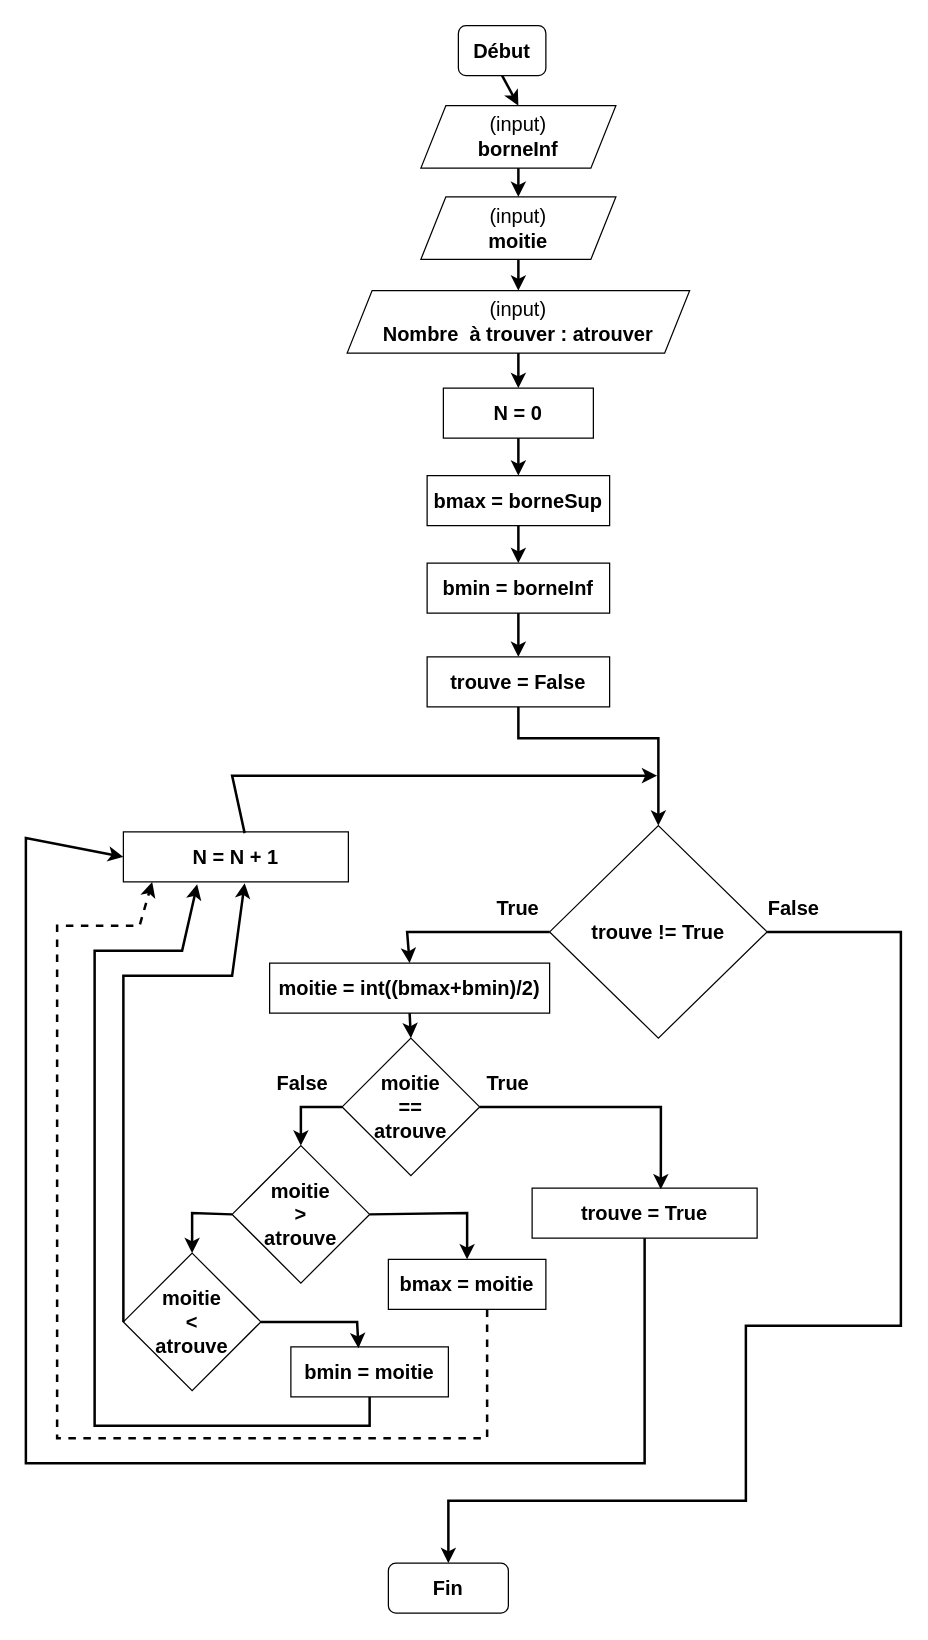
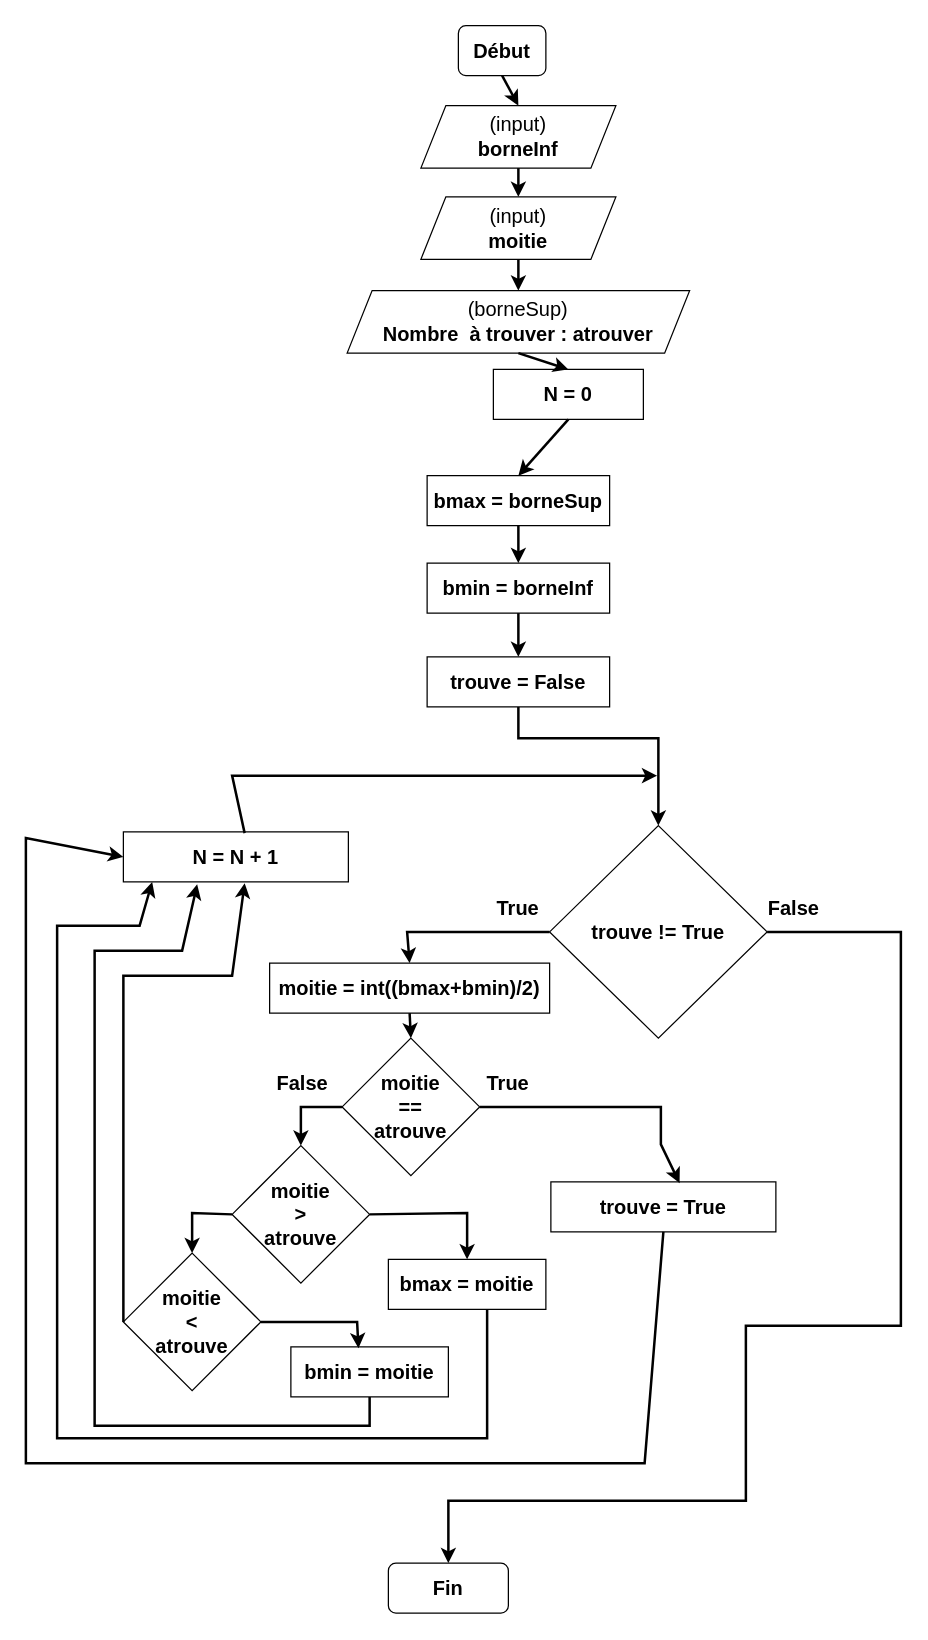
(518, 322) -> (518, 322)
(518, 413) -> (568, 394)
(644, 1213) -> (663, 1207)
(57, 1400) -> (57, 1400)
